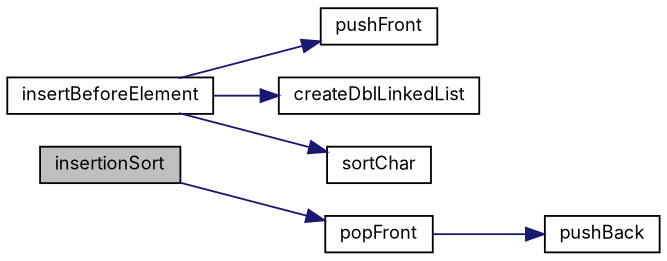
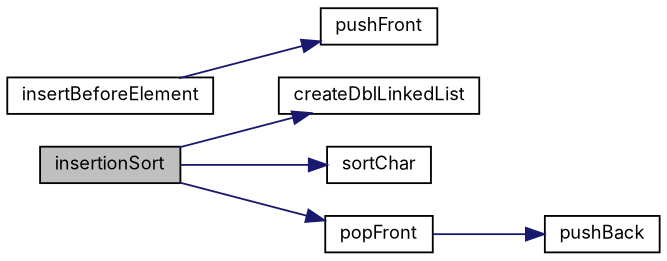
(237, 96) -> (236, 133)
(244, 130) -> (245, 165)
